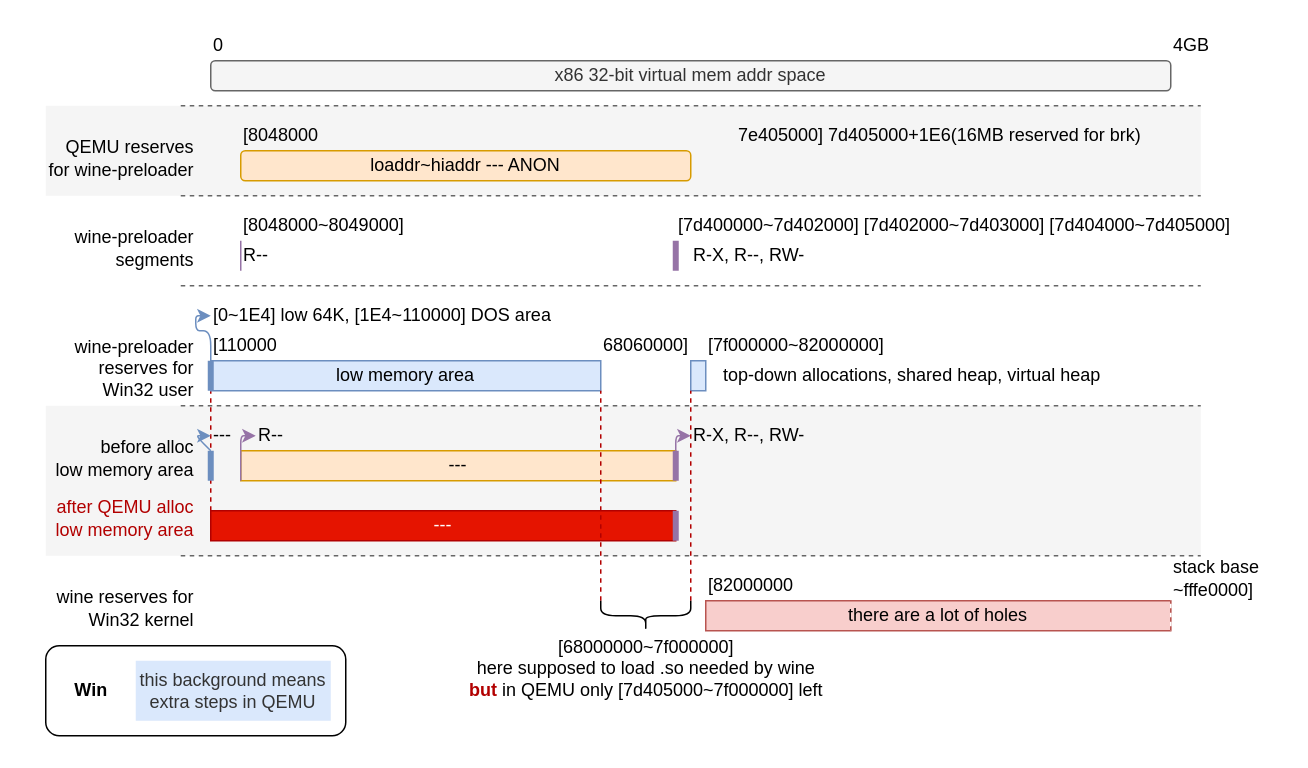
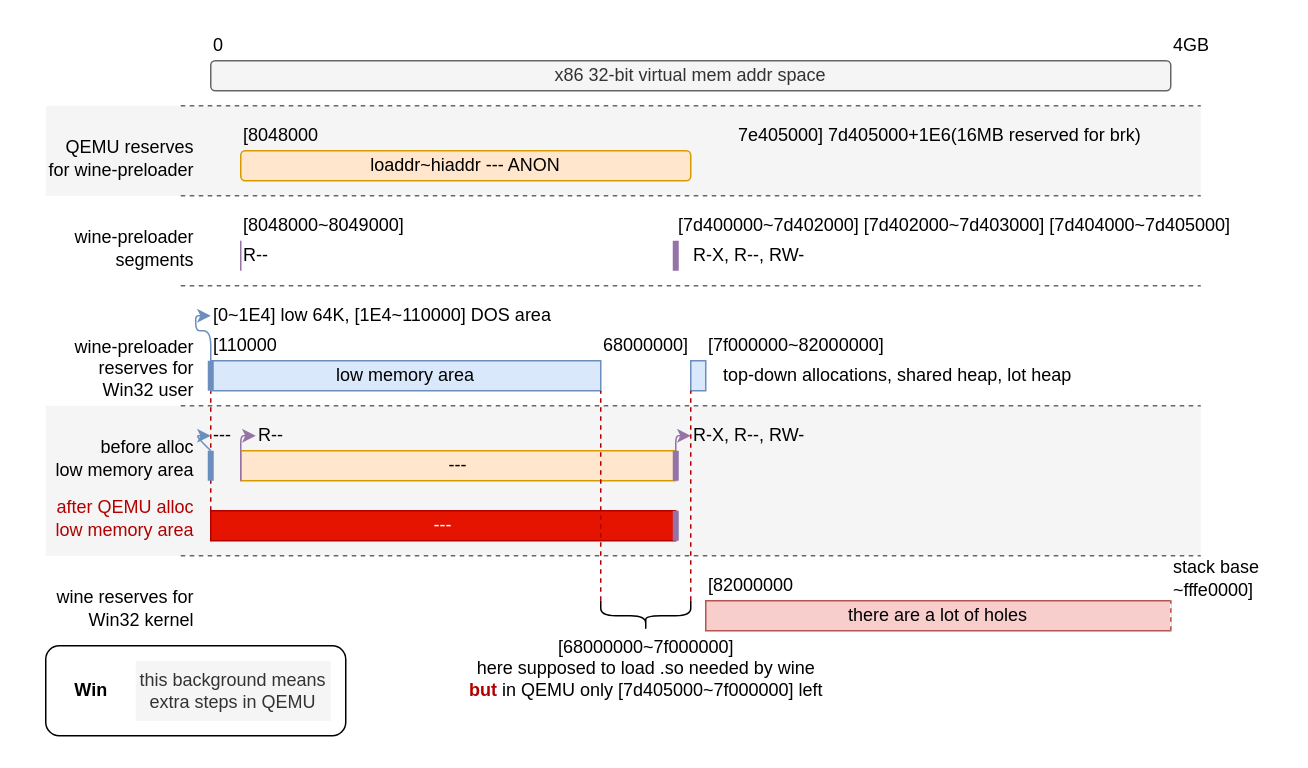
(649, 346) -> (649, 346)
(933, 376) -> (915, 376)
(233, 691) -> (233, 691)
